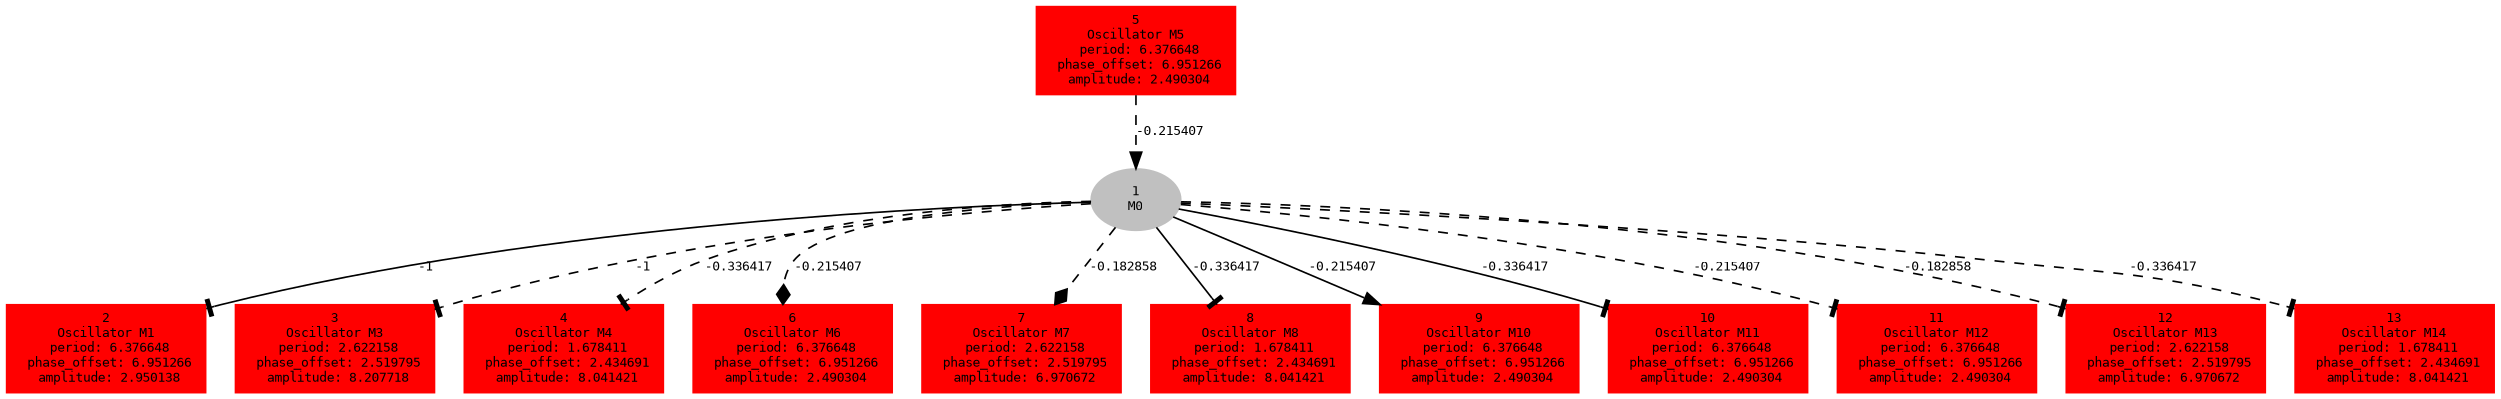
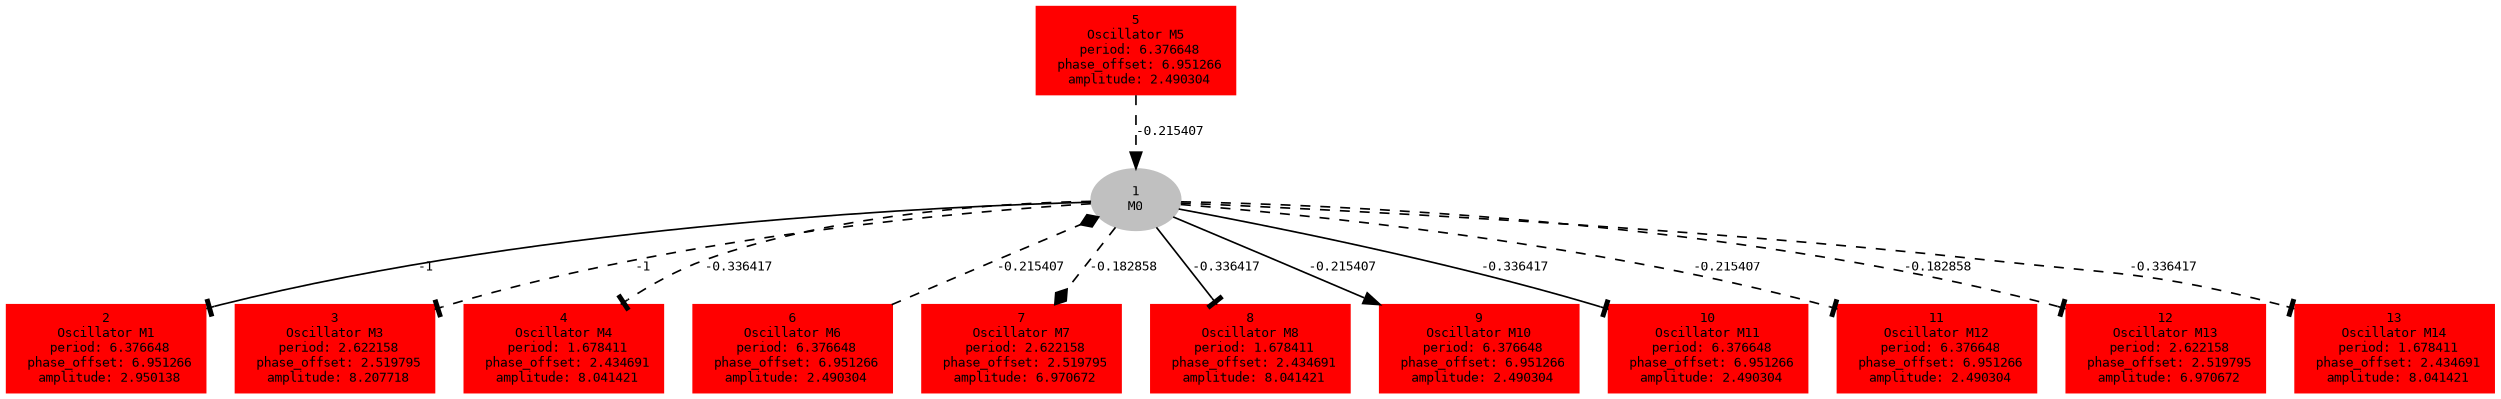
(925, 216) -> (986, 265)
